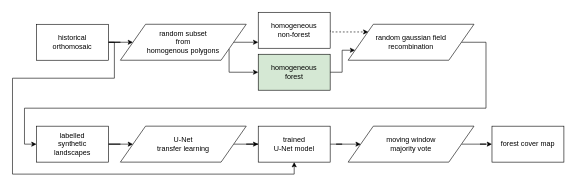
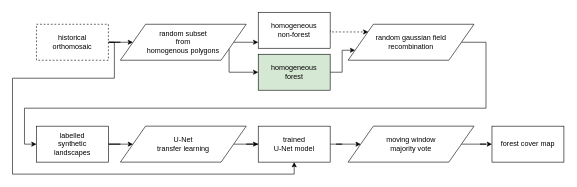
(72, 42) -> (72, 42)
